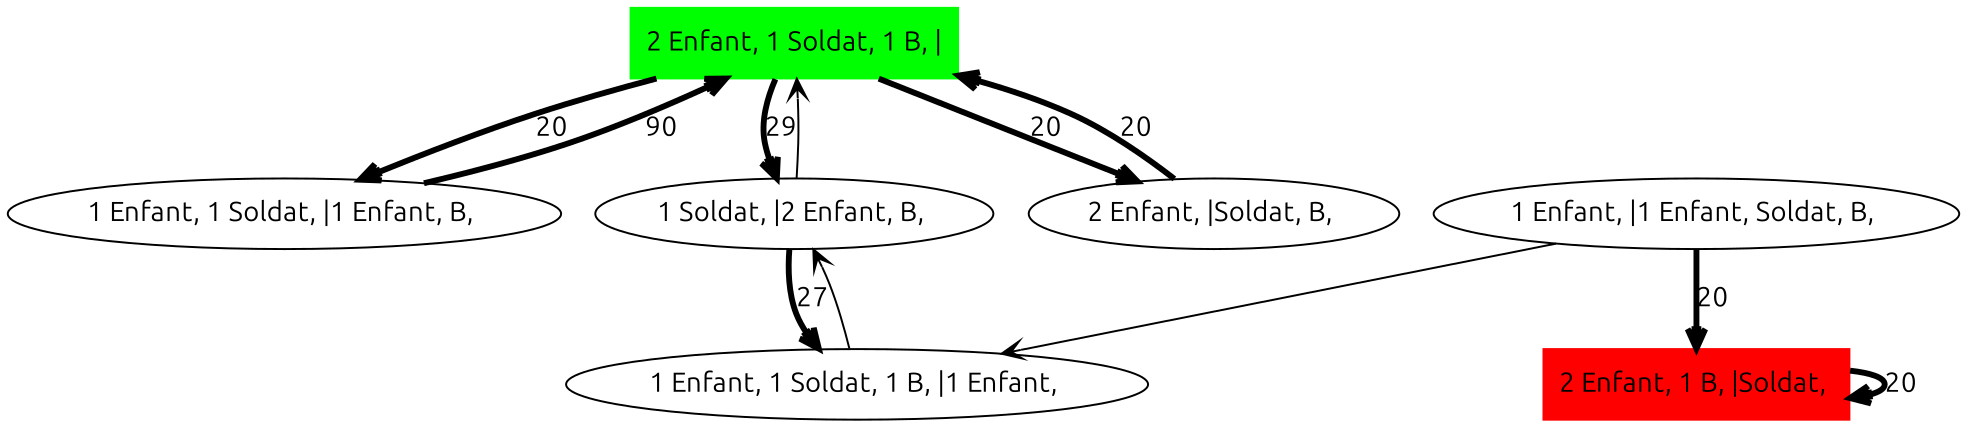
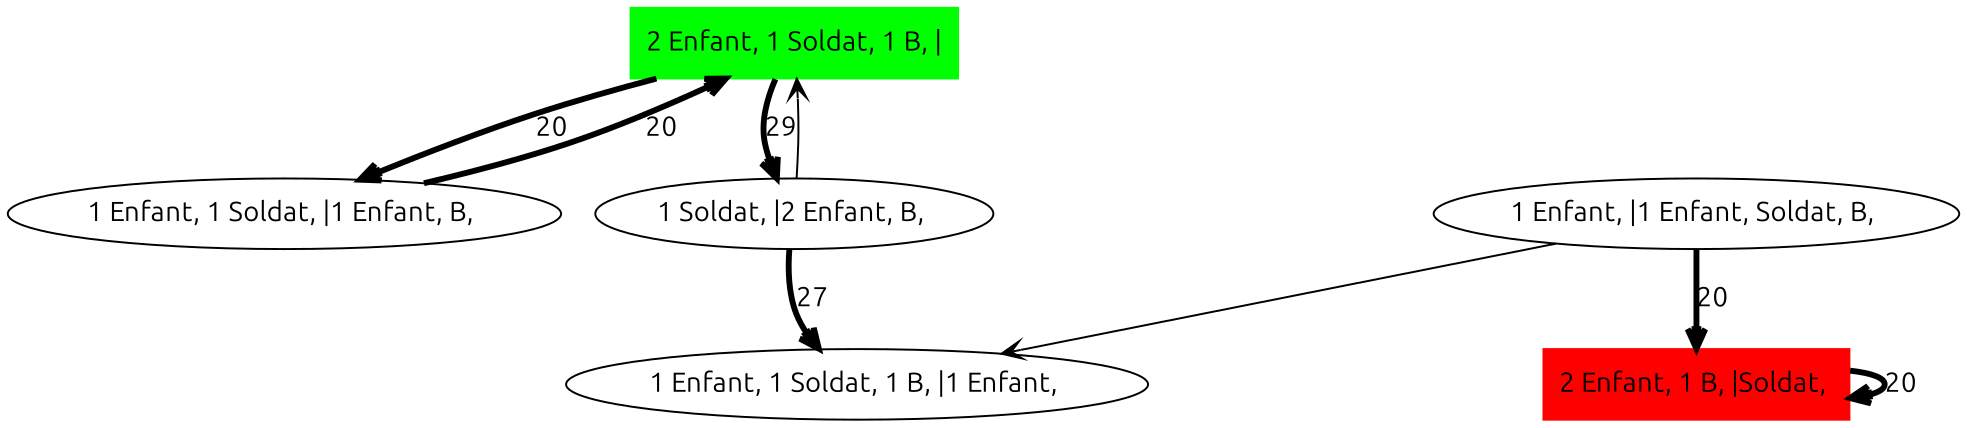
(662, 128) -> (662, 128)
(1214, 214) -> none
(838, 307) -> none
